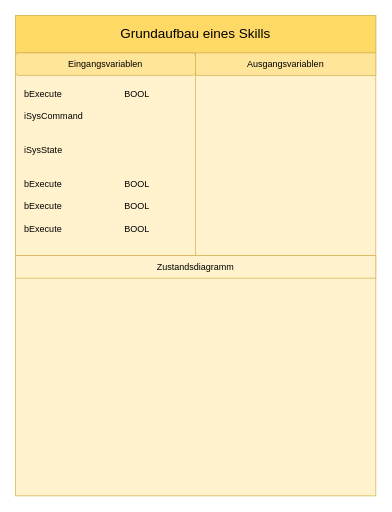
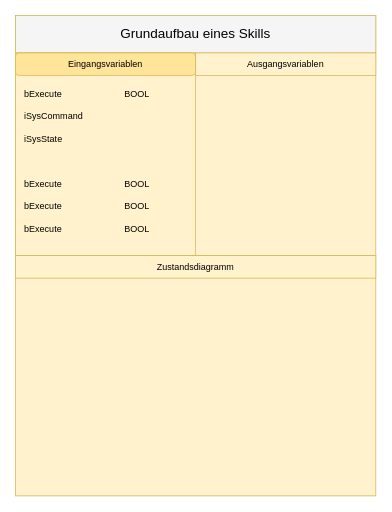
(195, 34) -> (195, 34)
(285, 64) -> (285, 64)
(105, 150) -> (105, 139)
